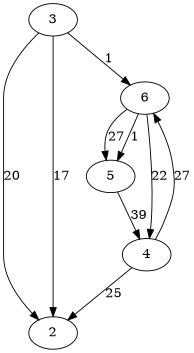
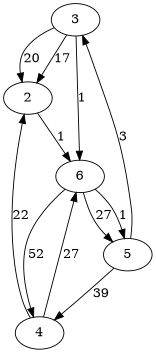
none -> (51, 133)
none -> (118, 139)
(160, 176) -> (36, 255)
(114, 294) -> (21, 216)
